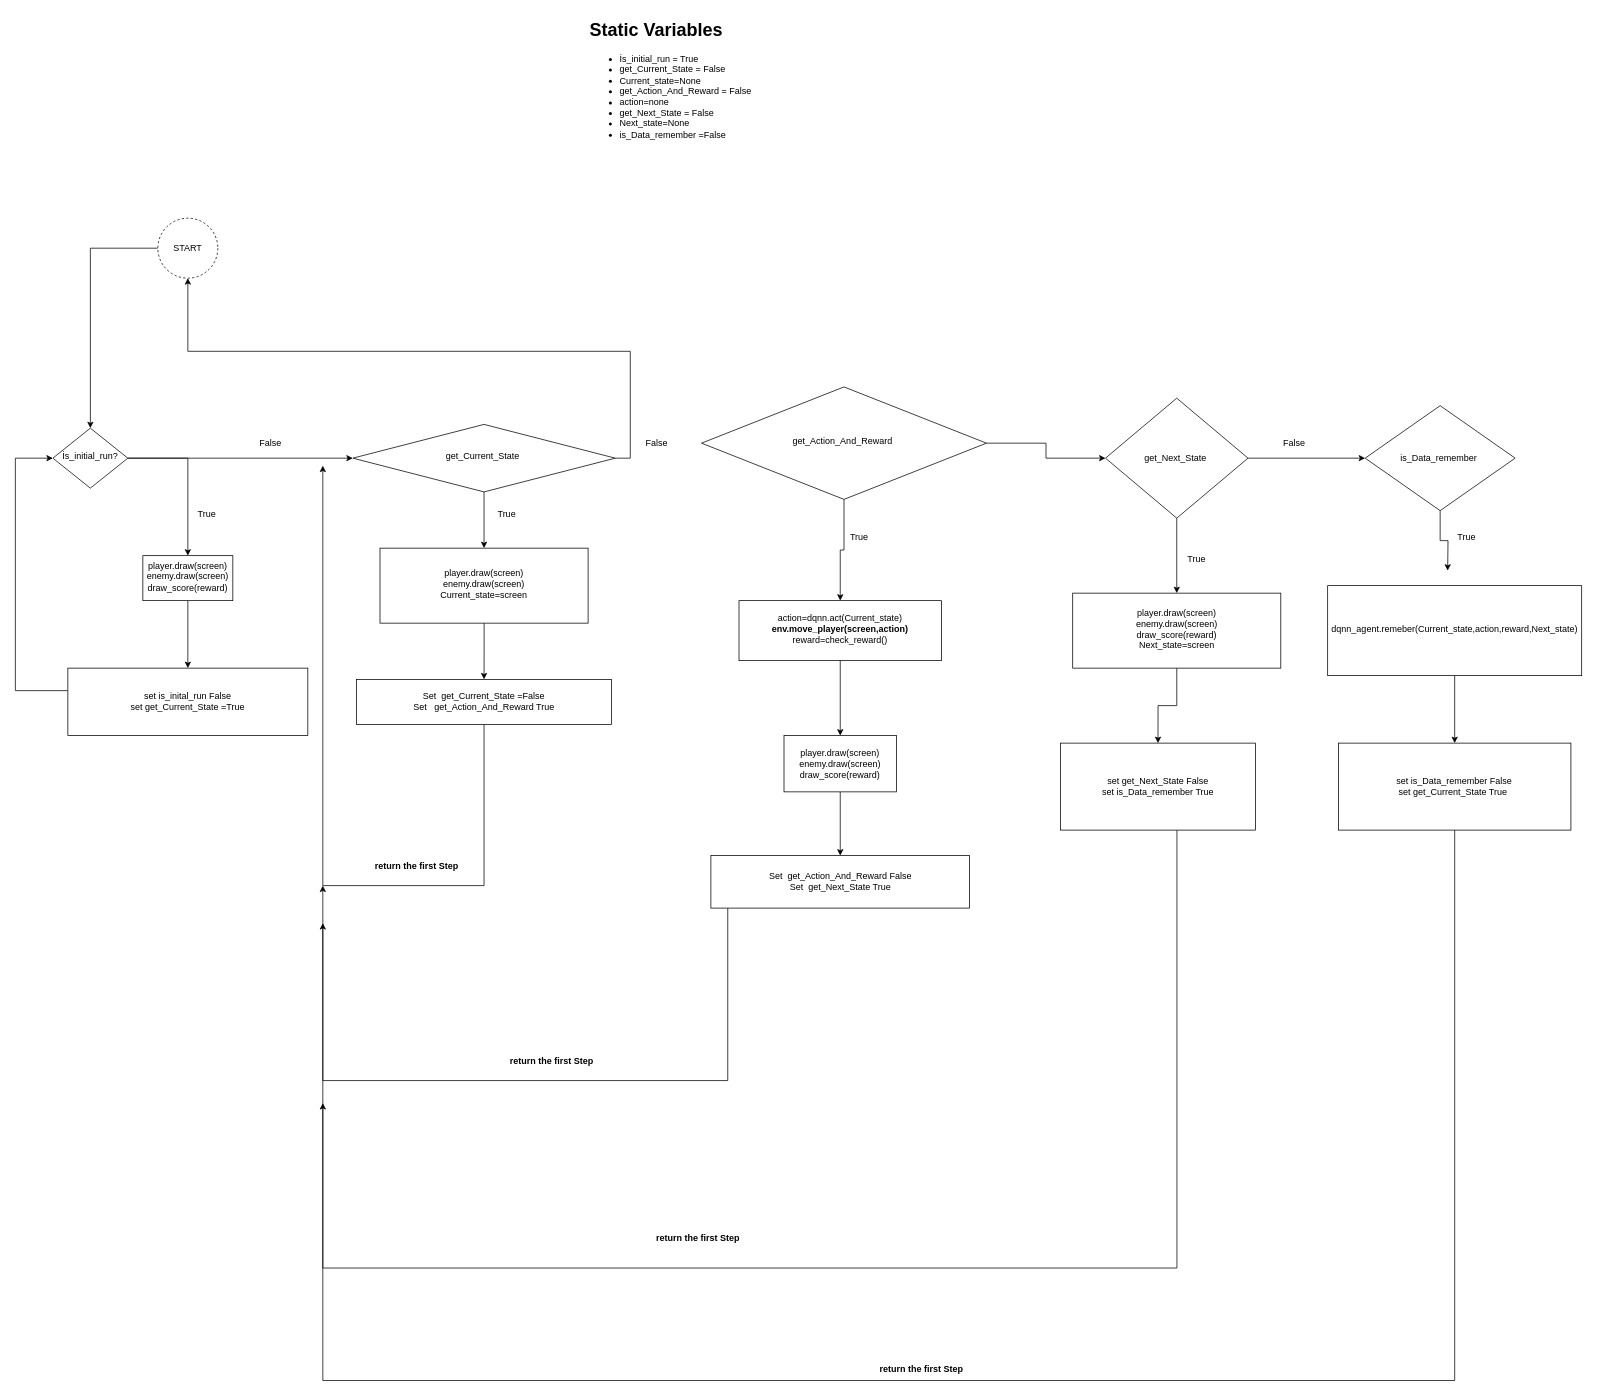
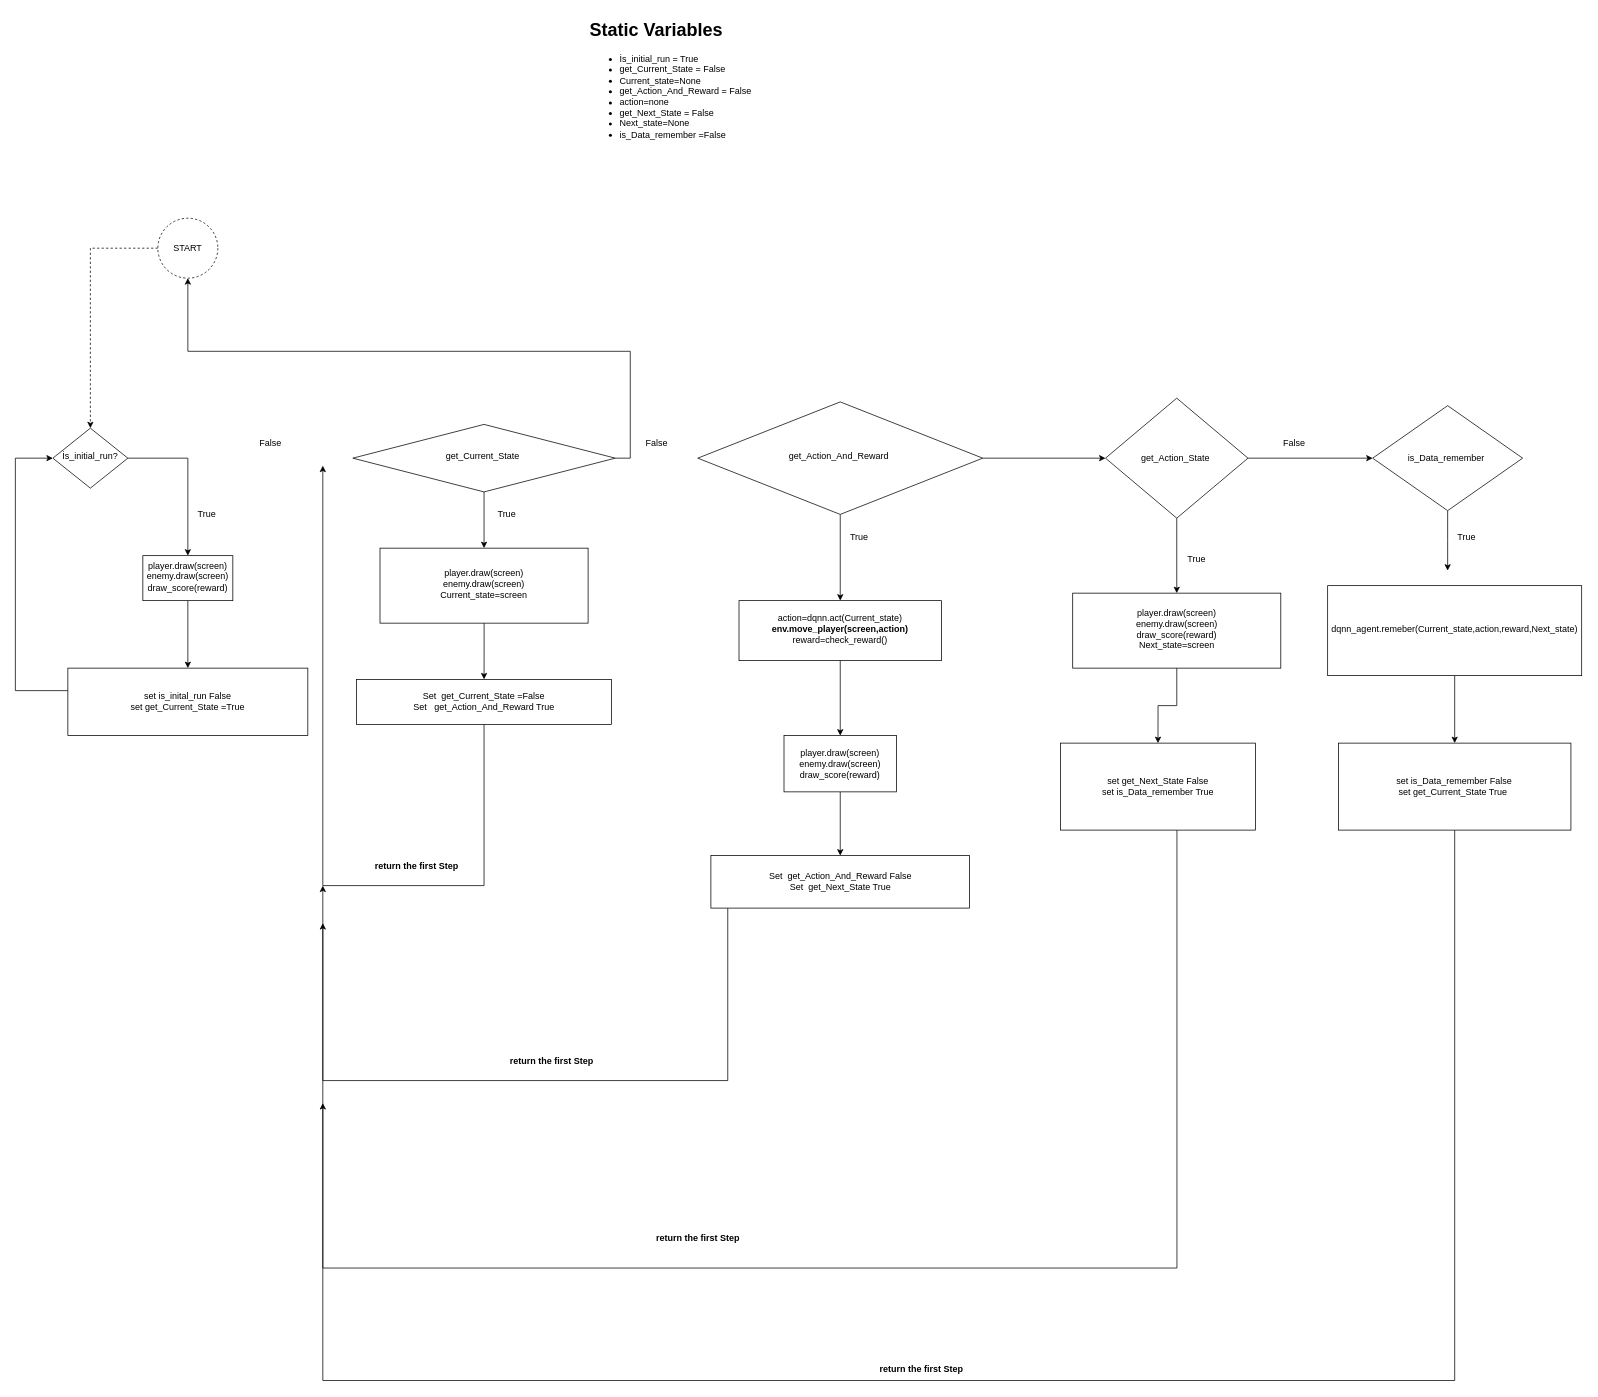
(90, 303) -> (90, 303)
(844, 443) -> (840, 458)
(346, 458) -> none
(1177, 458) -> (1177, 458)
(1440, 458) -> (1448, 458)
